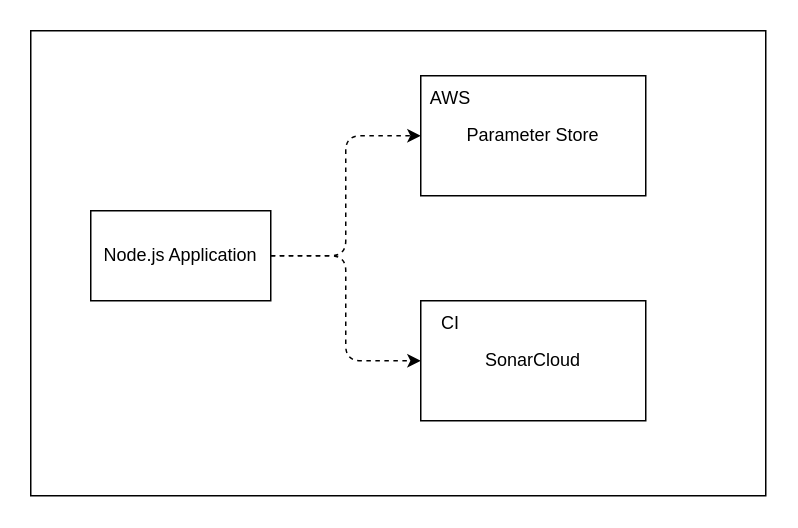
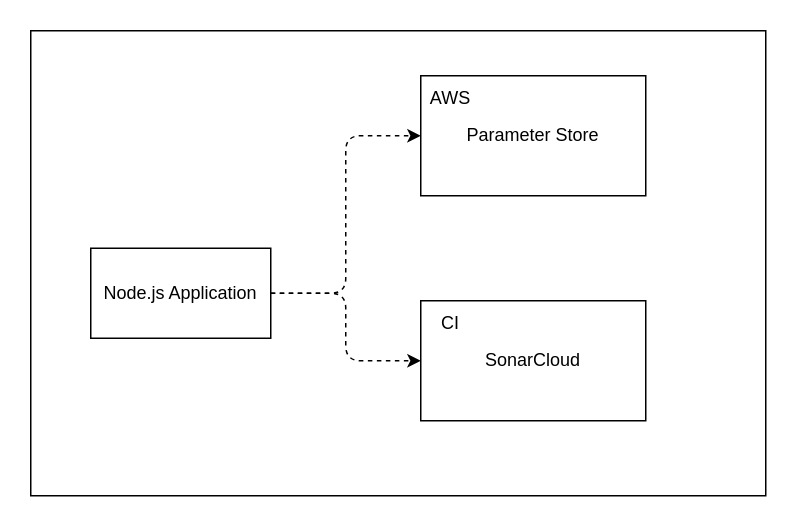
(181, 256) -> (181, 293)
